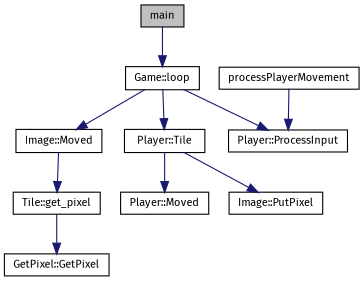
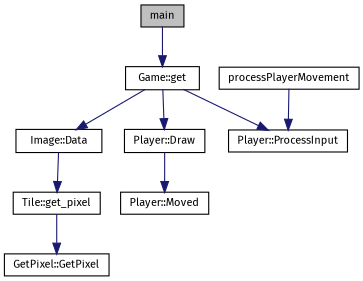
(162, 78) -> (162, 78)
(59, 141) -> (59, 141)
(165, 141) -> (165, 141)
(276, 203) -> none
